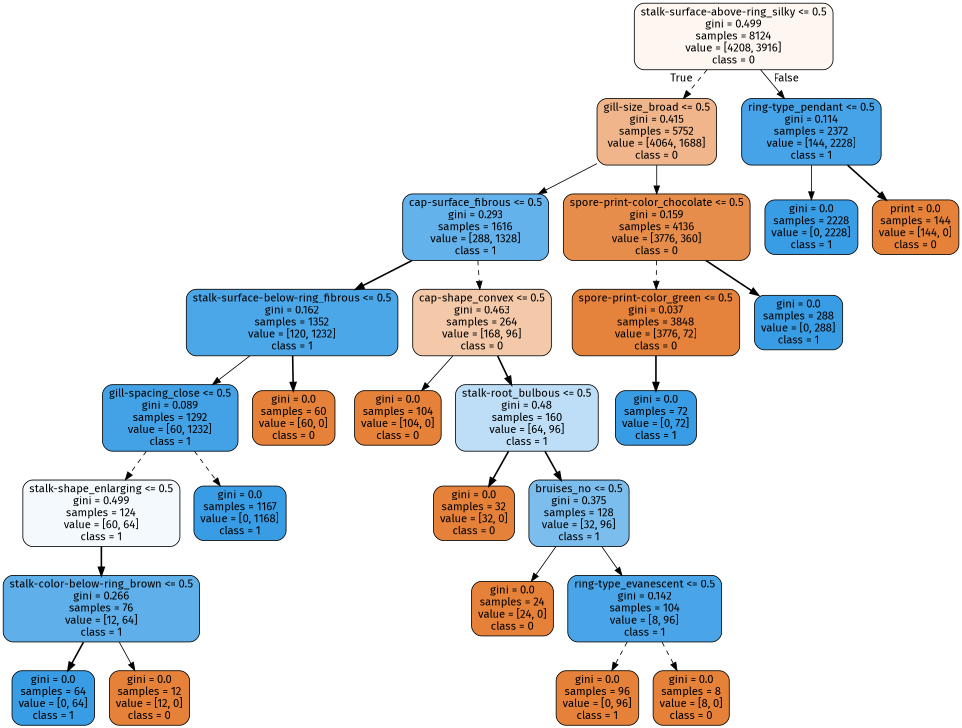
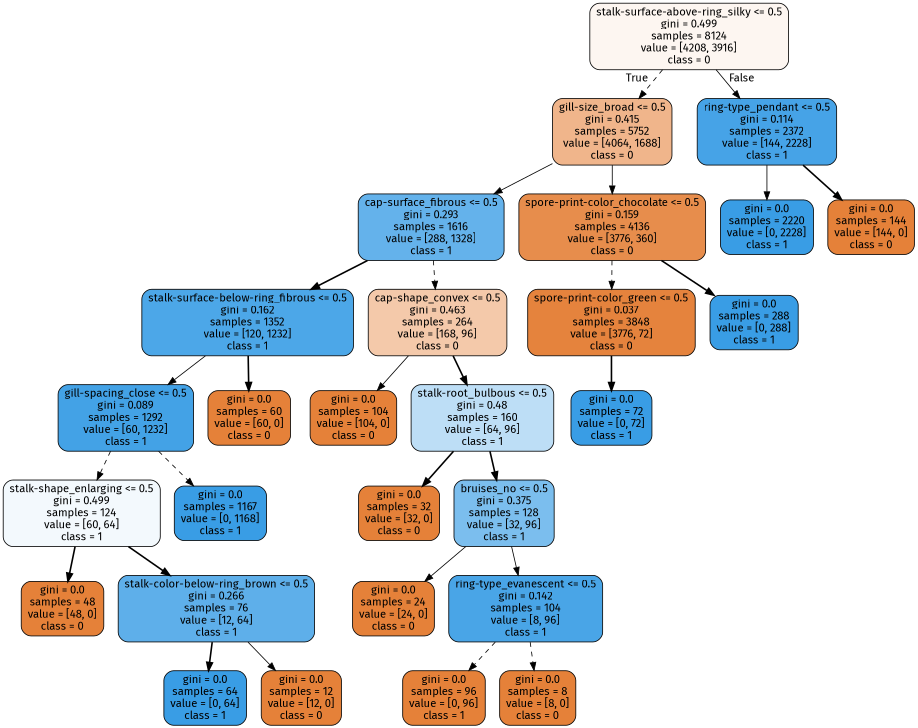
(811, 227) -> (767, 227)
(916, 227) -> (871, 227)
none -> (63, 609)
